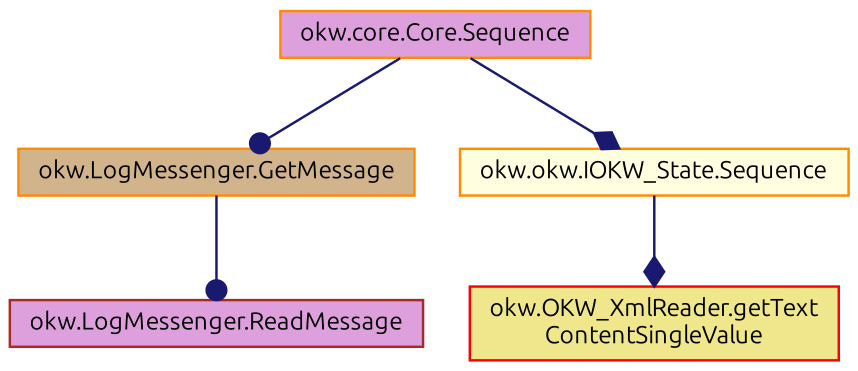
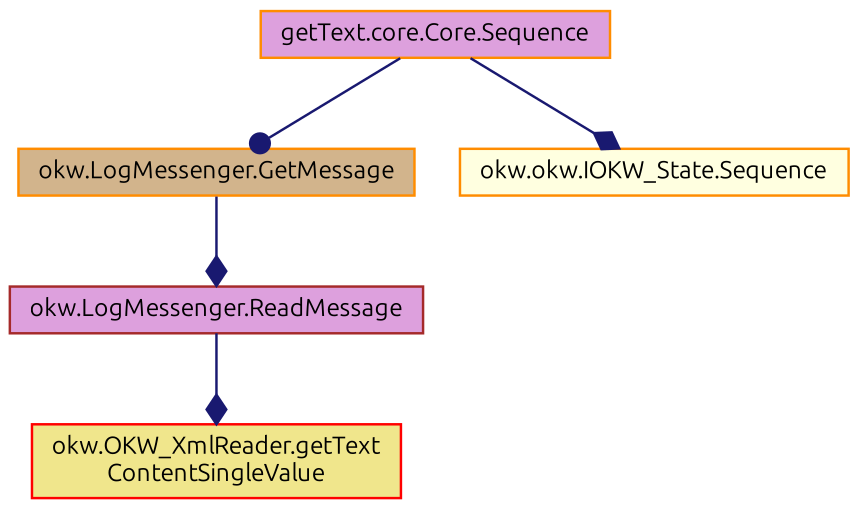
(435, 34) -> (435, 34)
(654, 226) -> (216, 364)
(216, 238) -> (216, 226)
